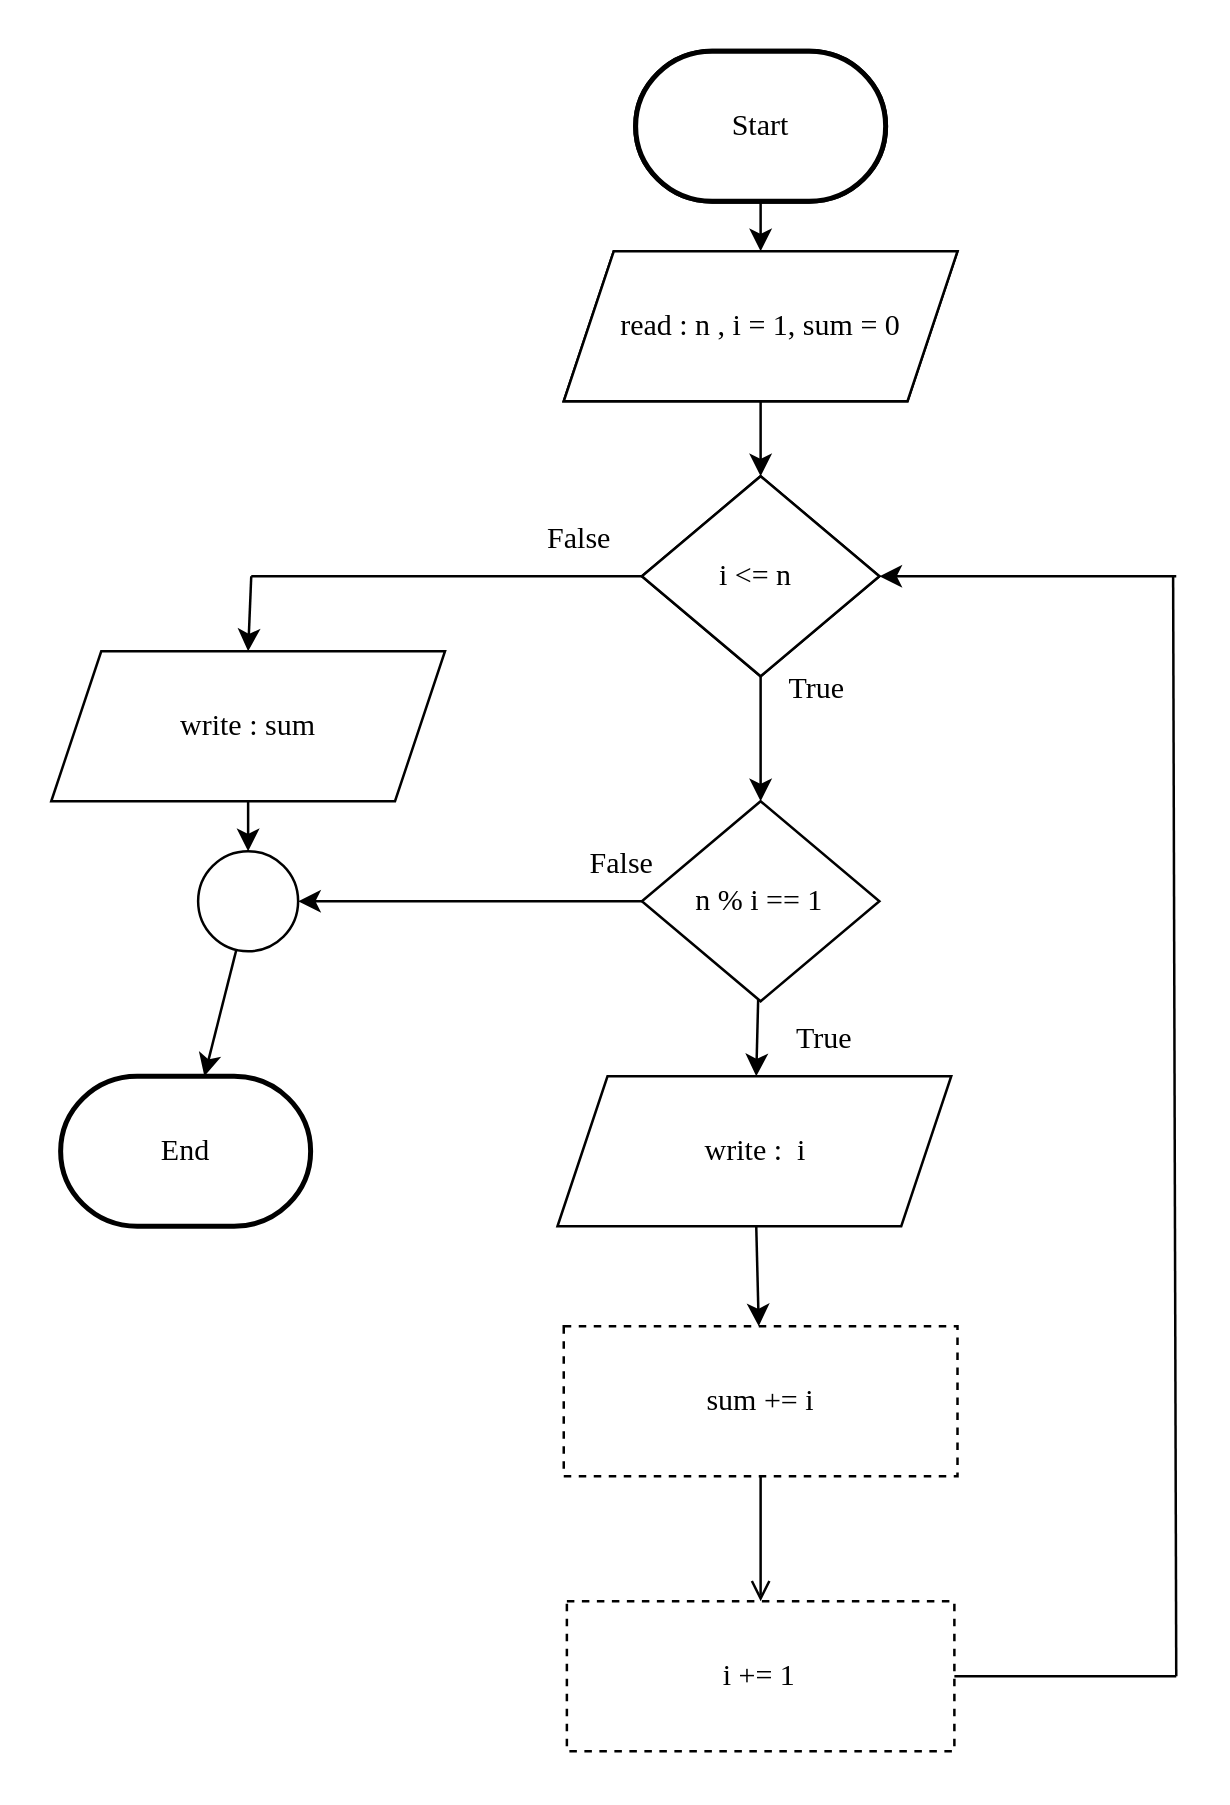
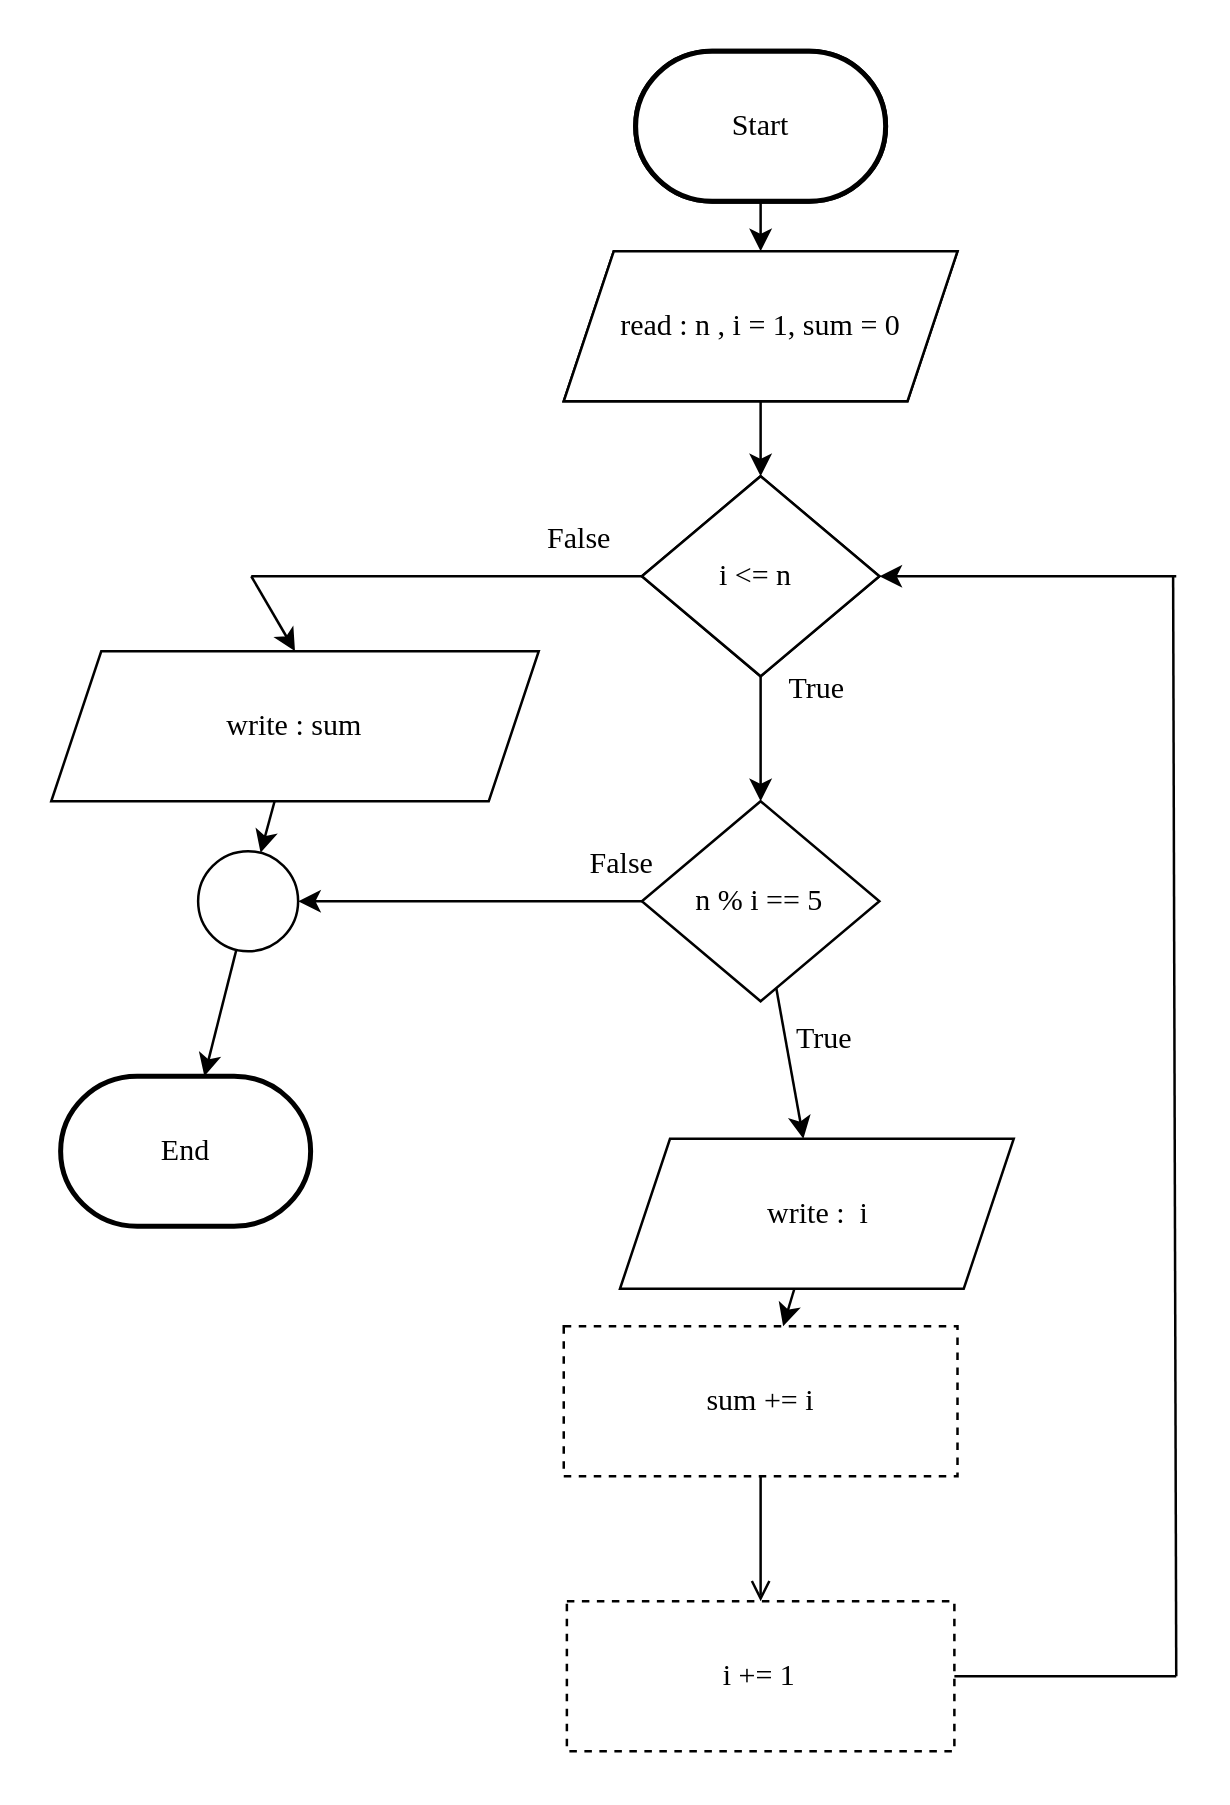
(248, 726) -> (295, 726)
(760, 901) -> (760, 901)
(754, 1151) -> (817, 1214)
